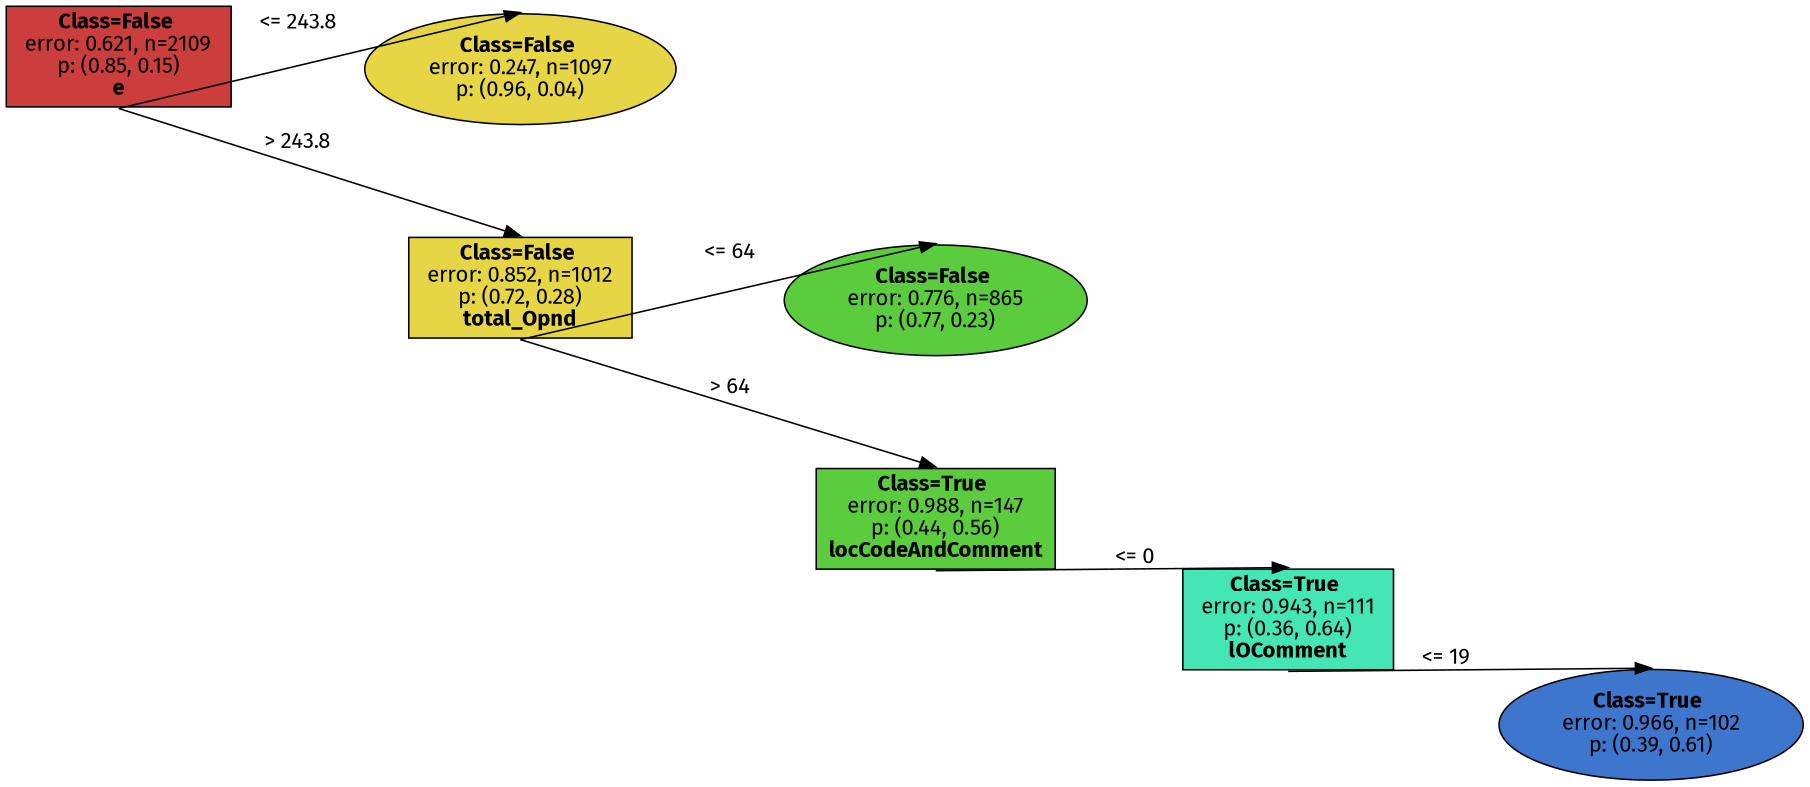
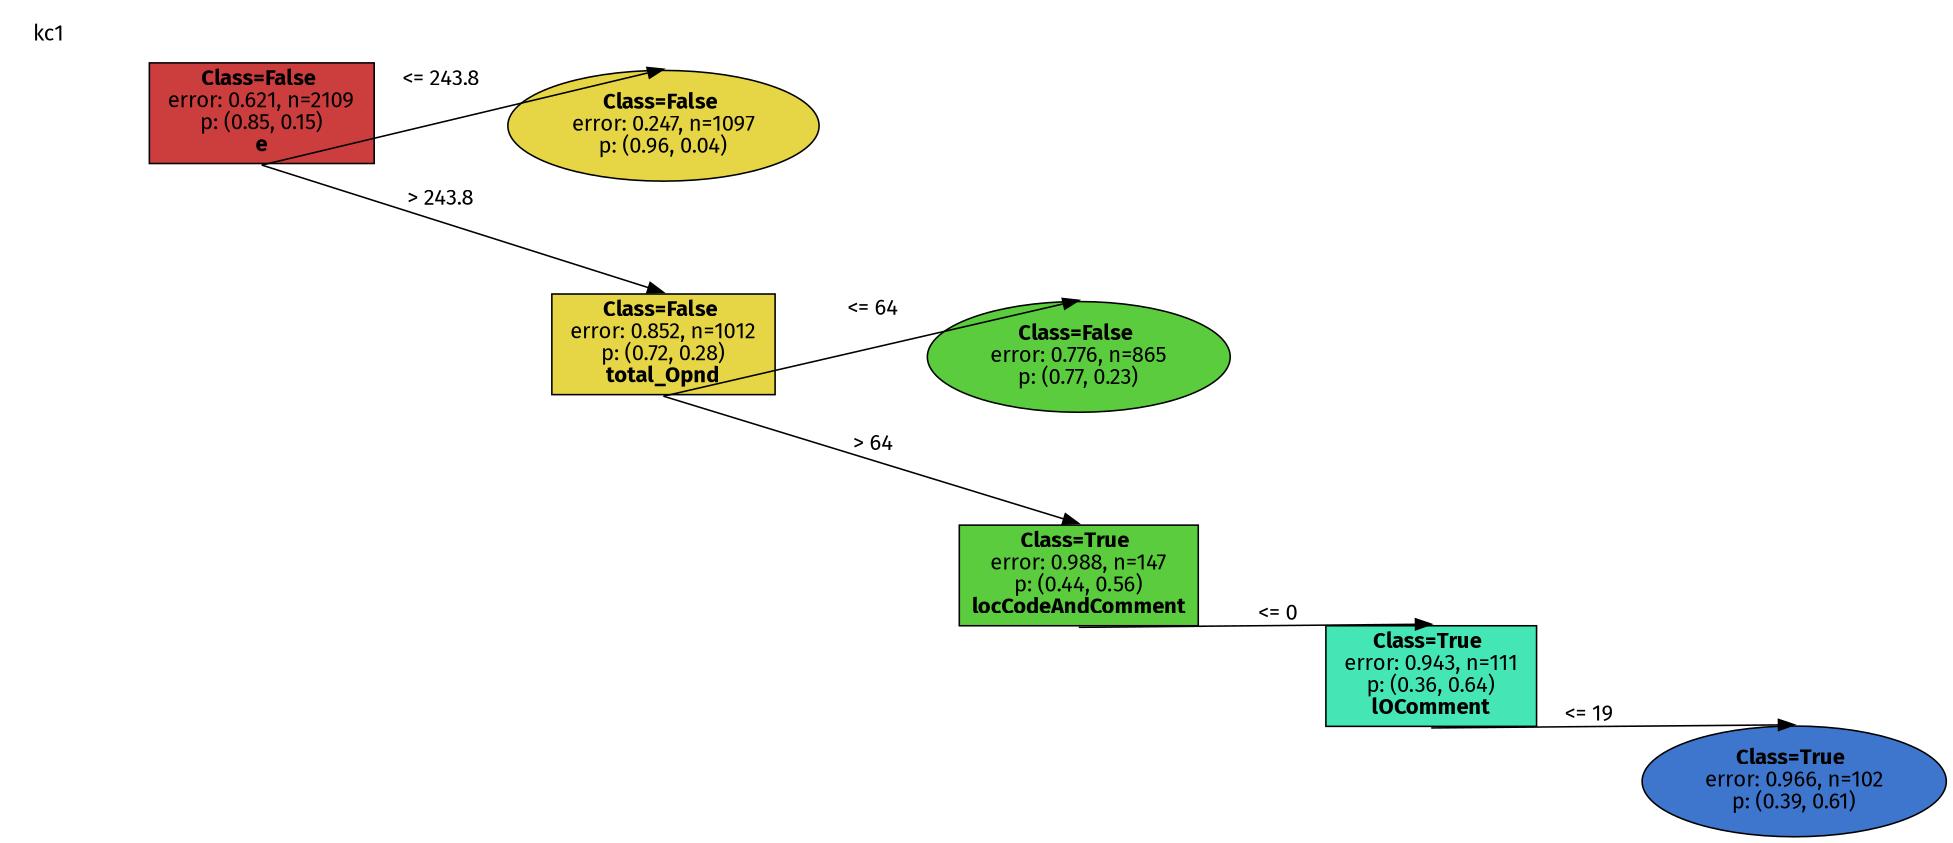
none -> (49, 35)
